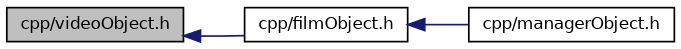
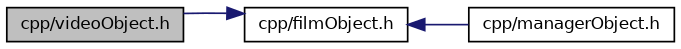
(222, 36) -> (205, 13)
